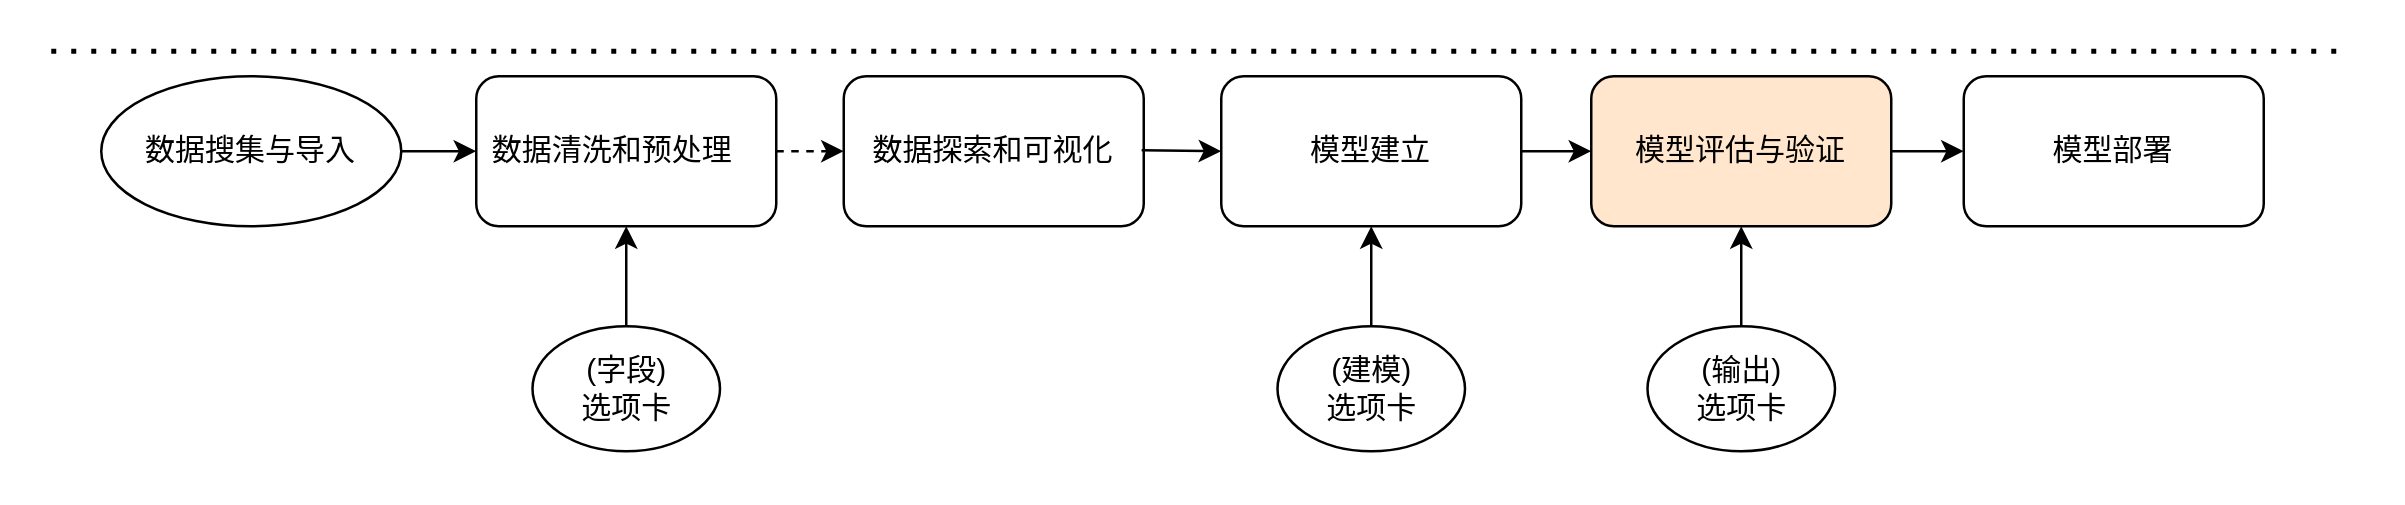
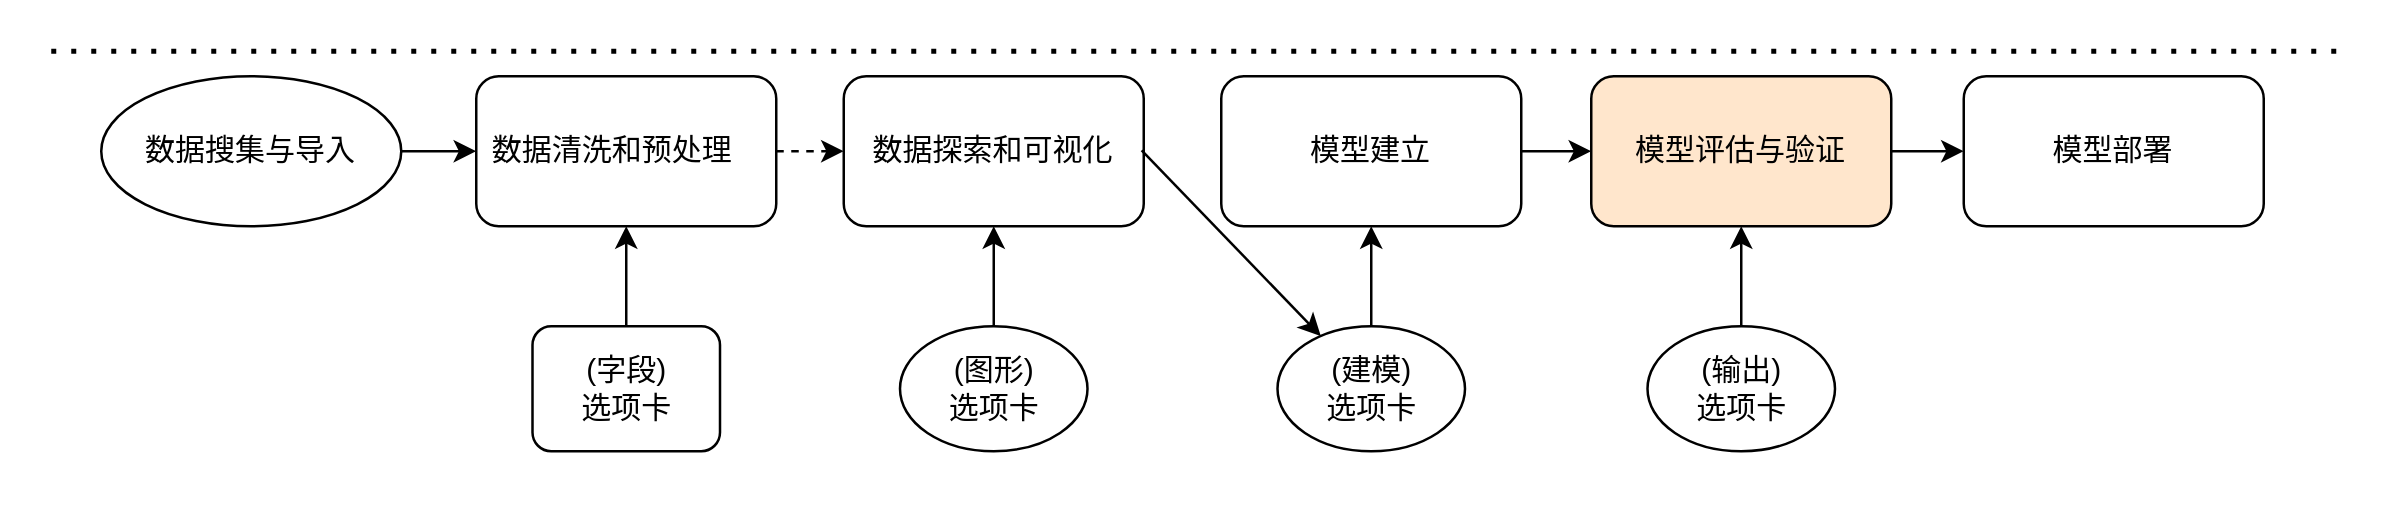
(1173, 151) -> (1226, 237)
none -> (994, 284)
(626, 389) -> (626, 389)
none -> (994, 389)
